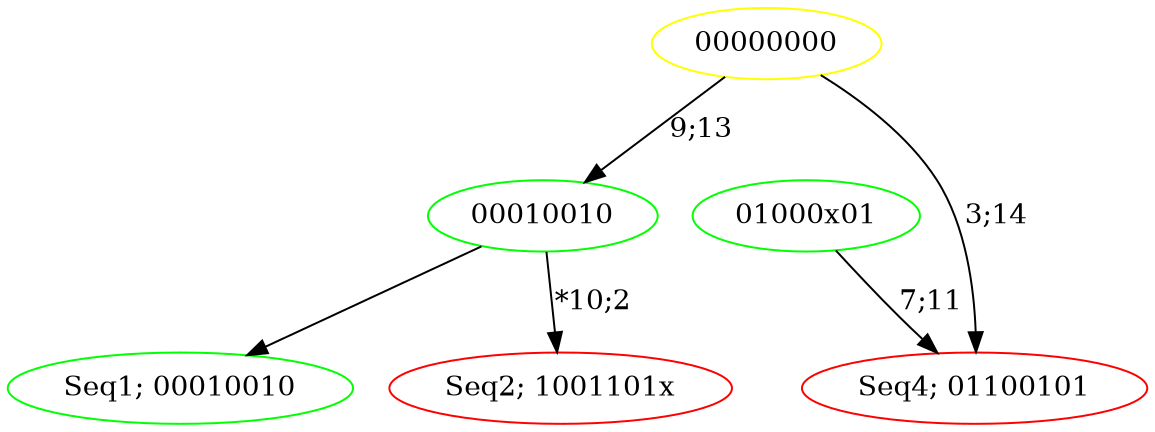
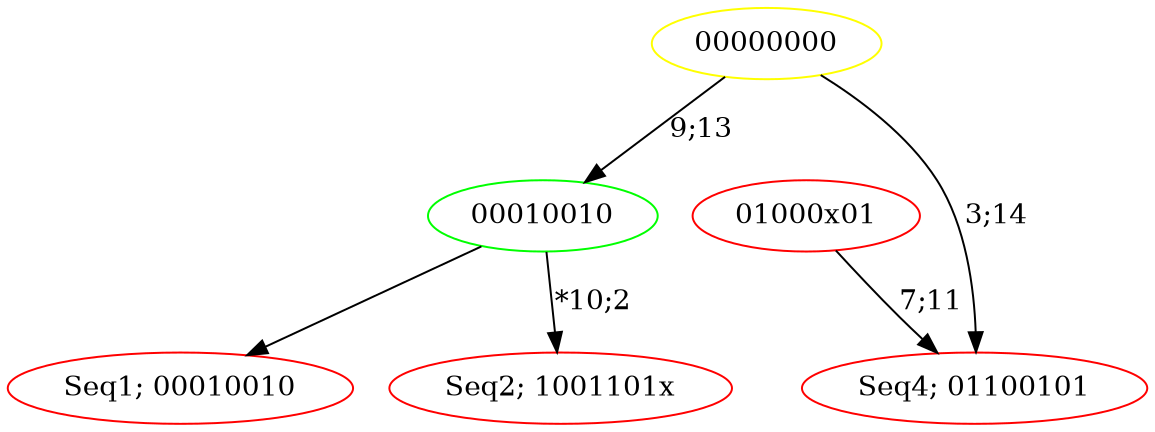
(806, 216) -> (806, 216)
(180, 388) -> (180, 388)
